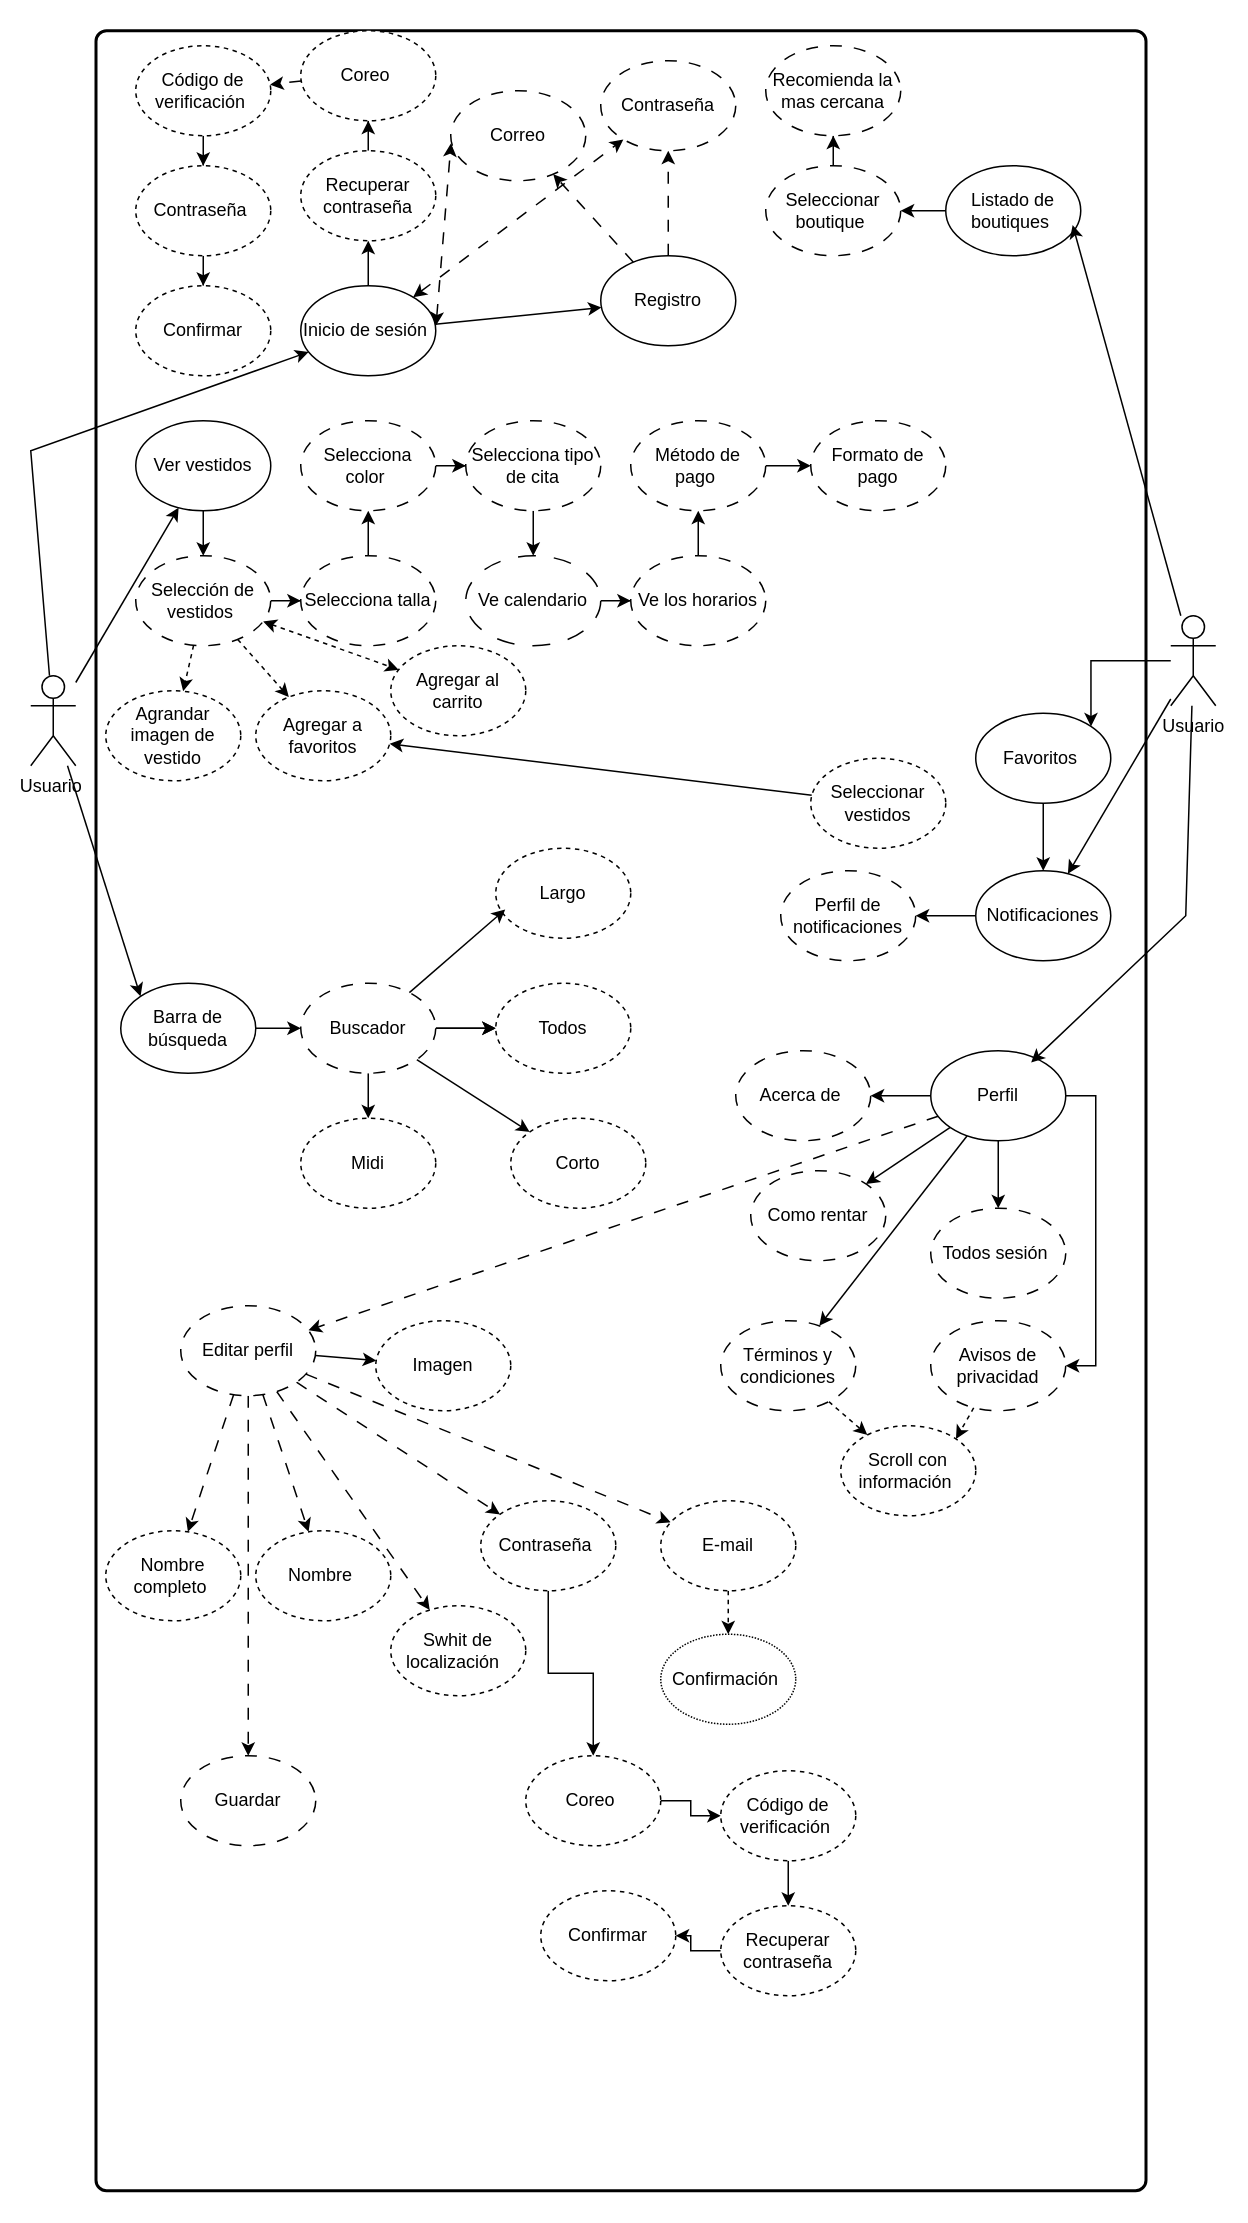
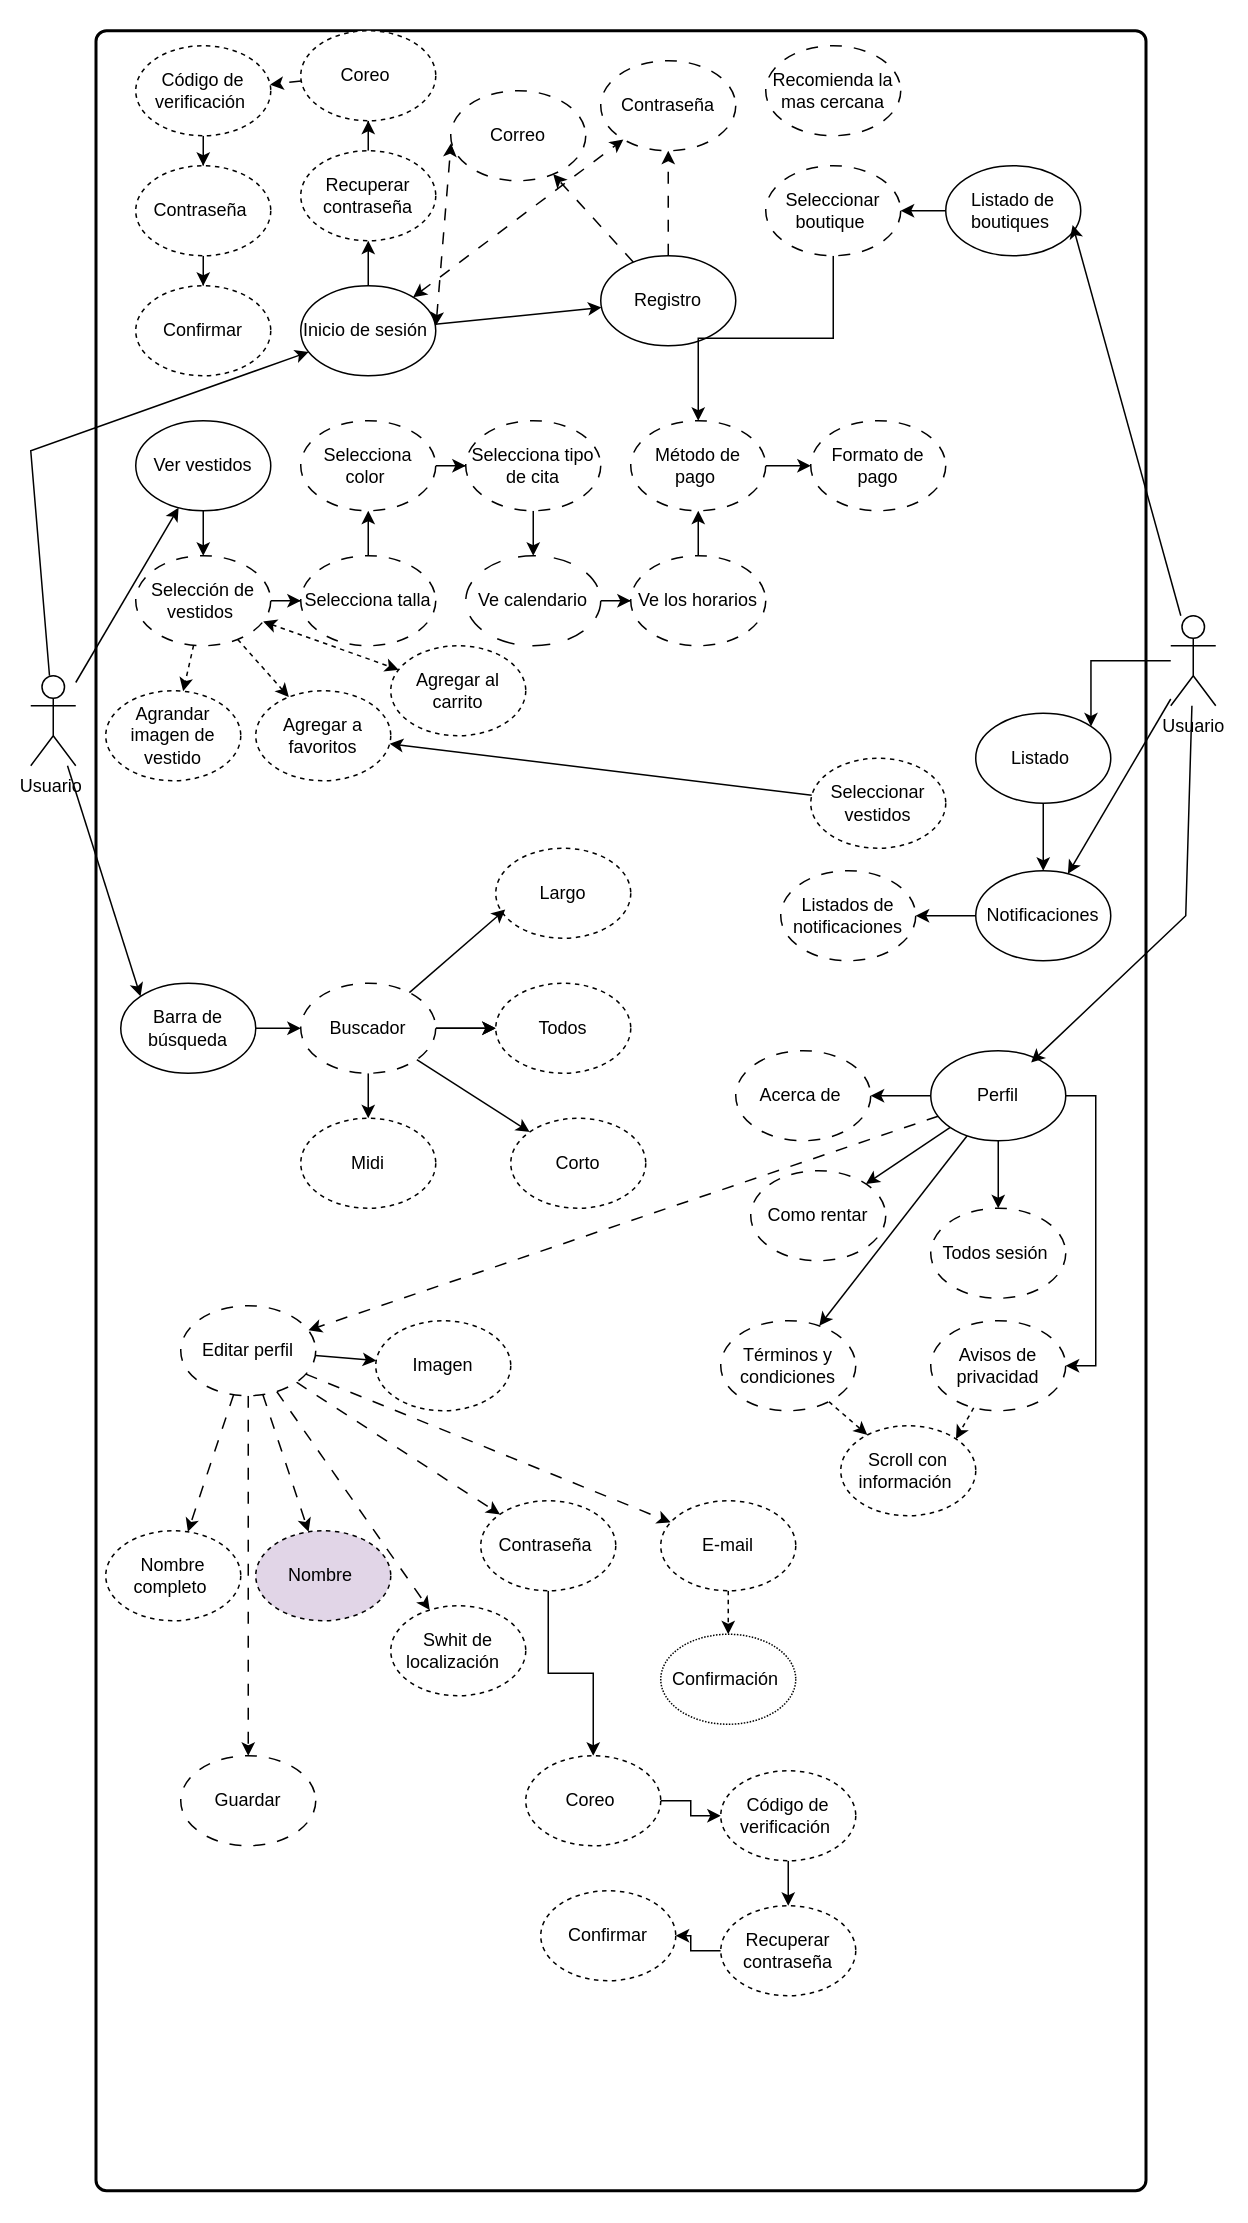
(833, 146) -> (771, 338)
(1043, 758) -> (1043, 758)
(848, 916) -> (848, 916)
(323, 1576) -> (323, 1576)
